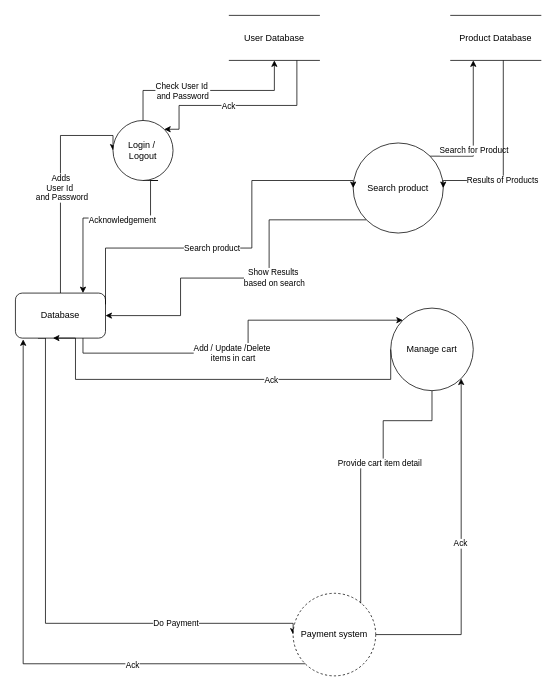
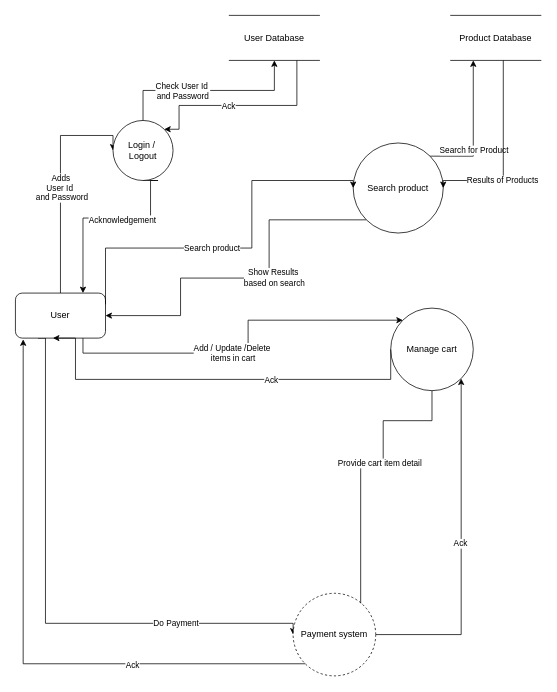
(60, 315) -> (60, 315)
